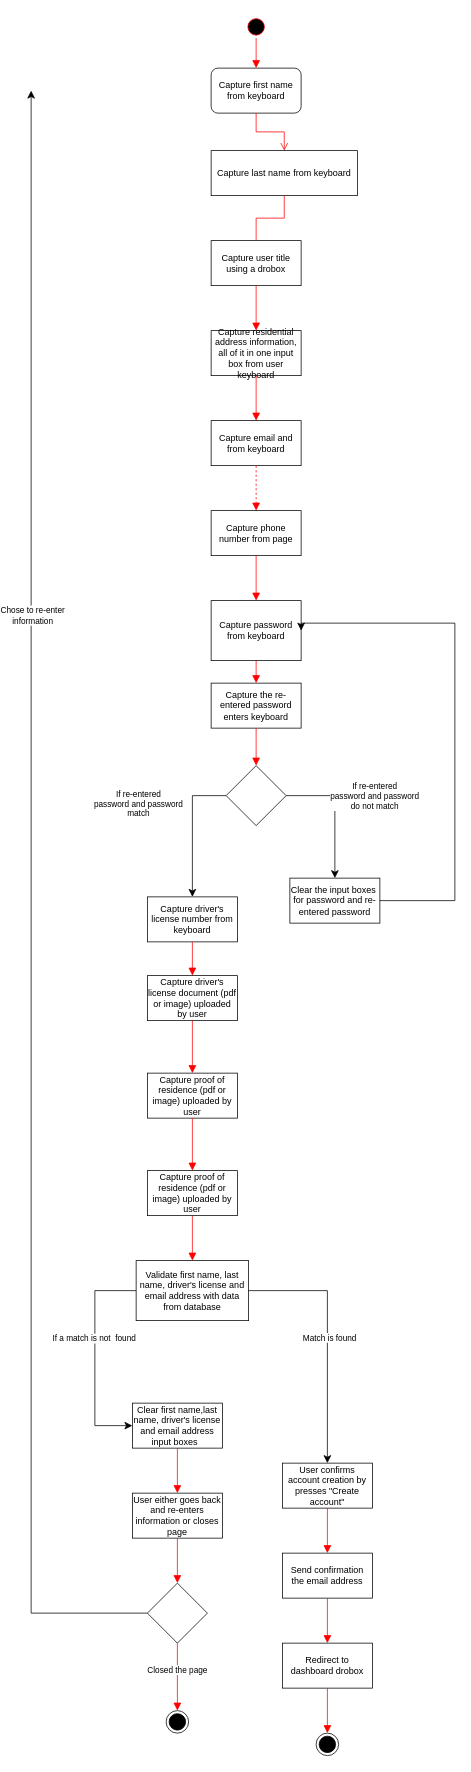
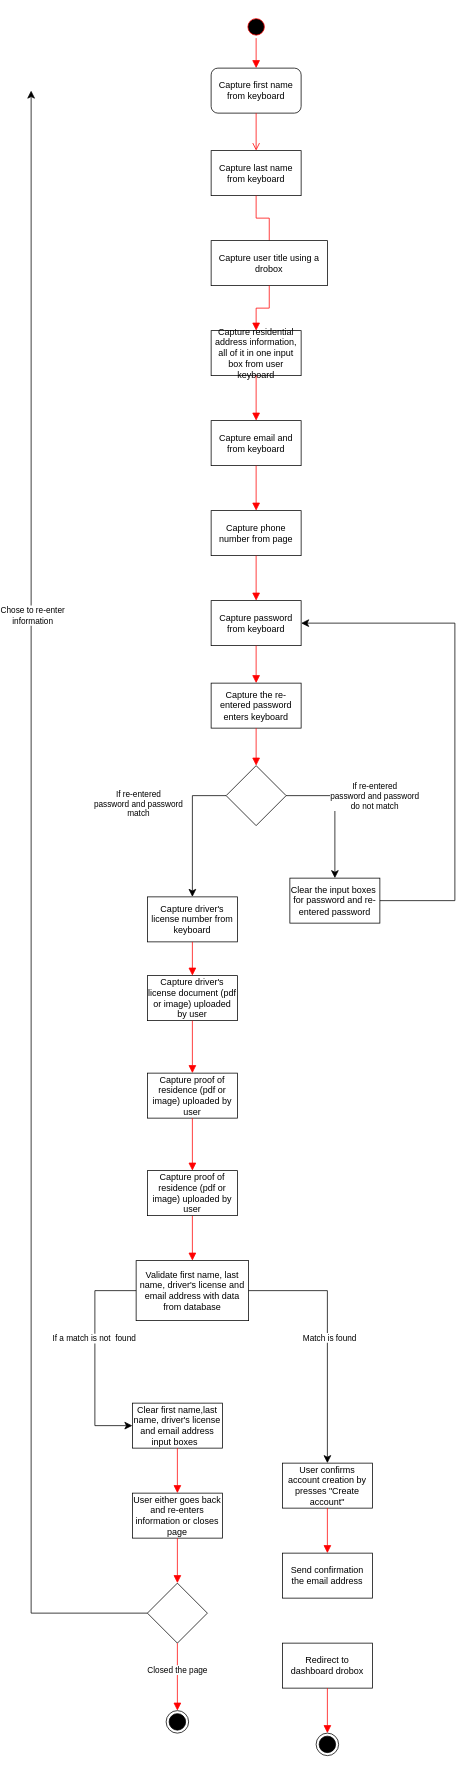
(284, 173) -> (256, 173)
(256, 263) -> (269, 263)
(256, 485) -> (256, 485)
(256, 630) -> (256, 623)
(327, 1616) -> none
